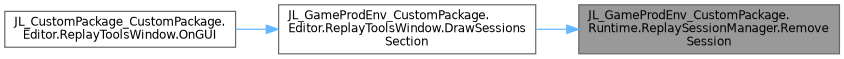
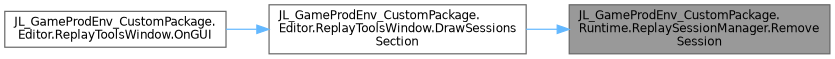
(120, 29) -> (115, 29)
